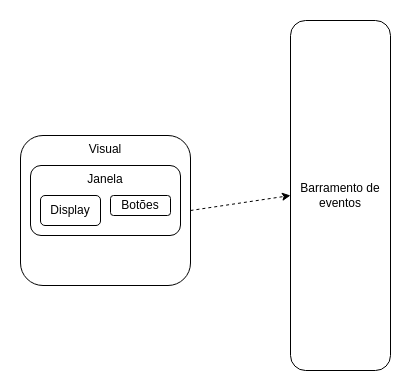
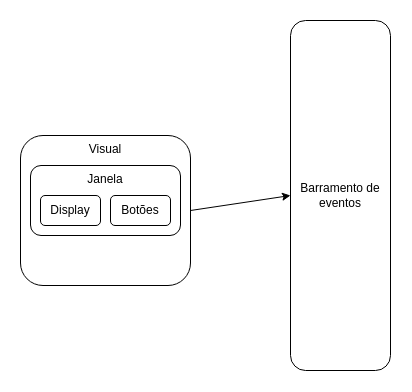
(238, 203) -> (238, 203)
(141, 206) -> (141, 211)
